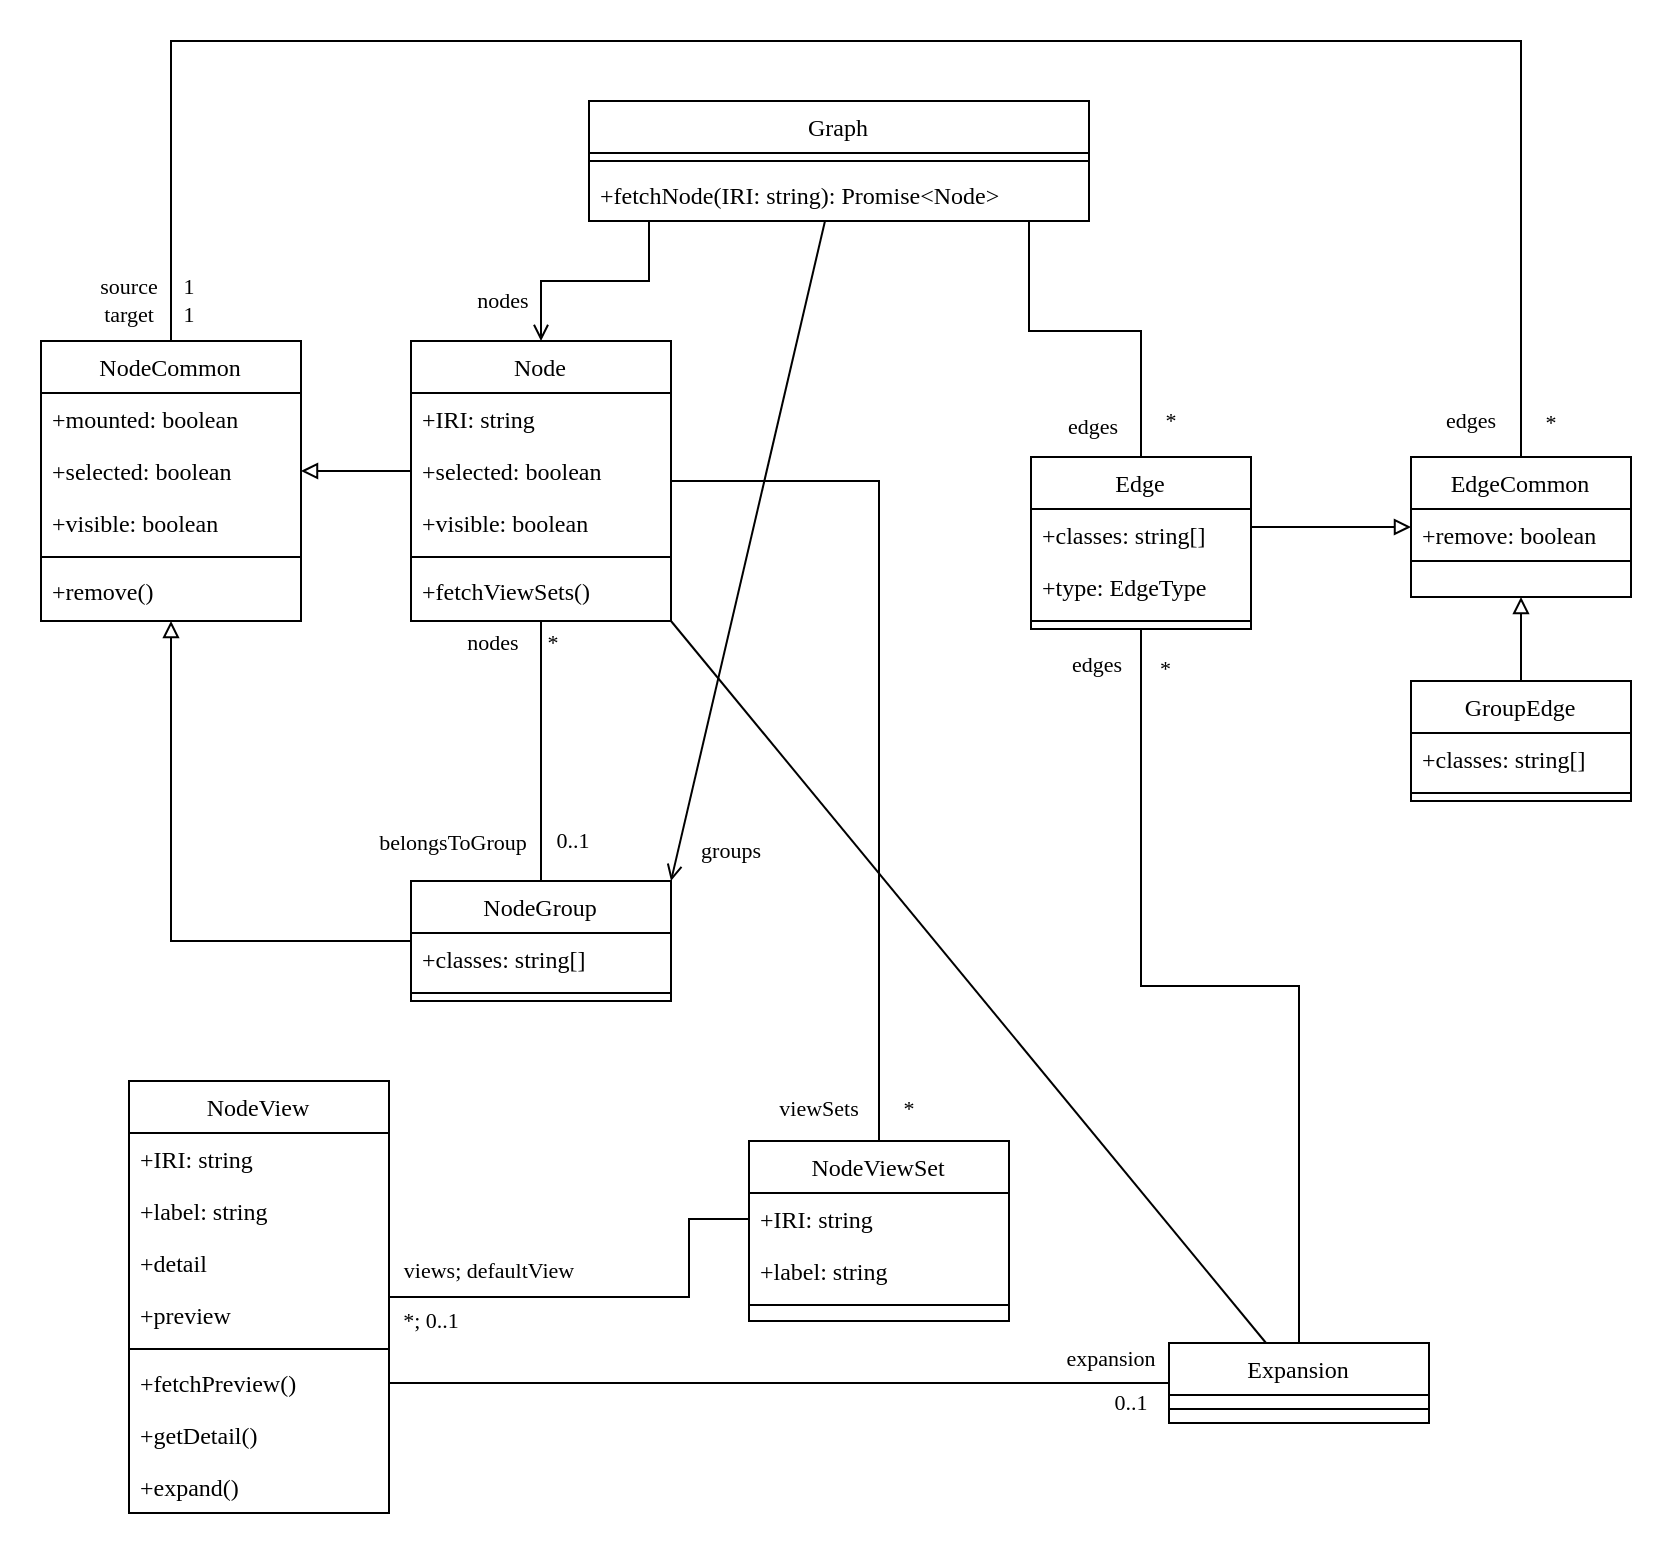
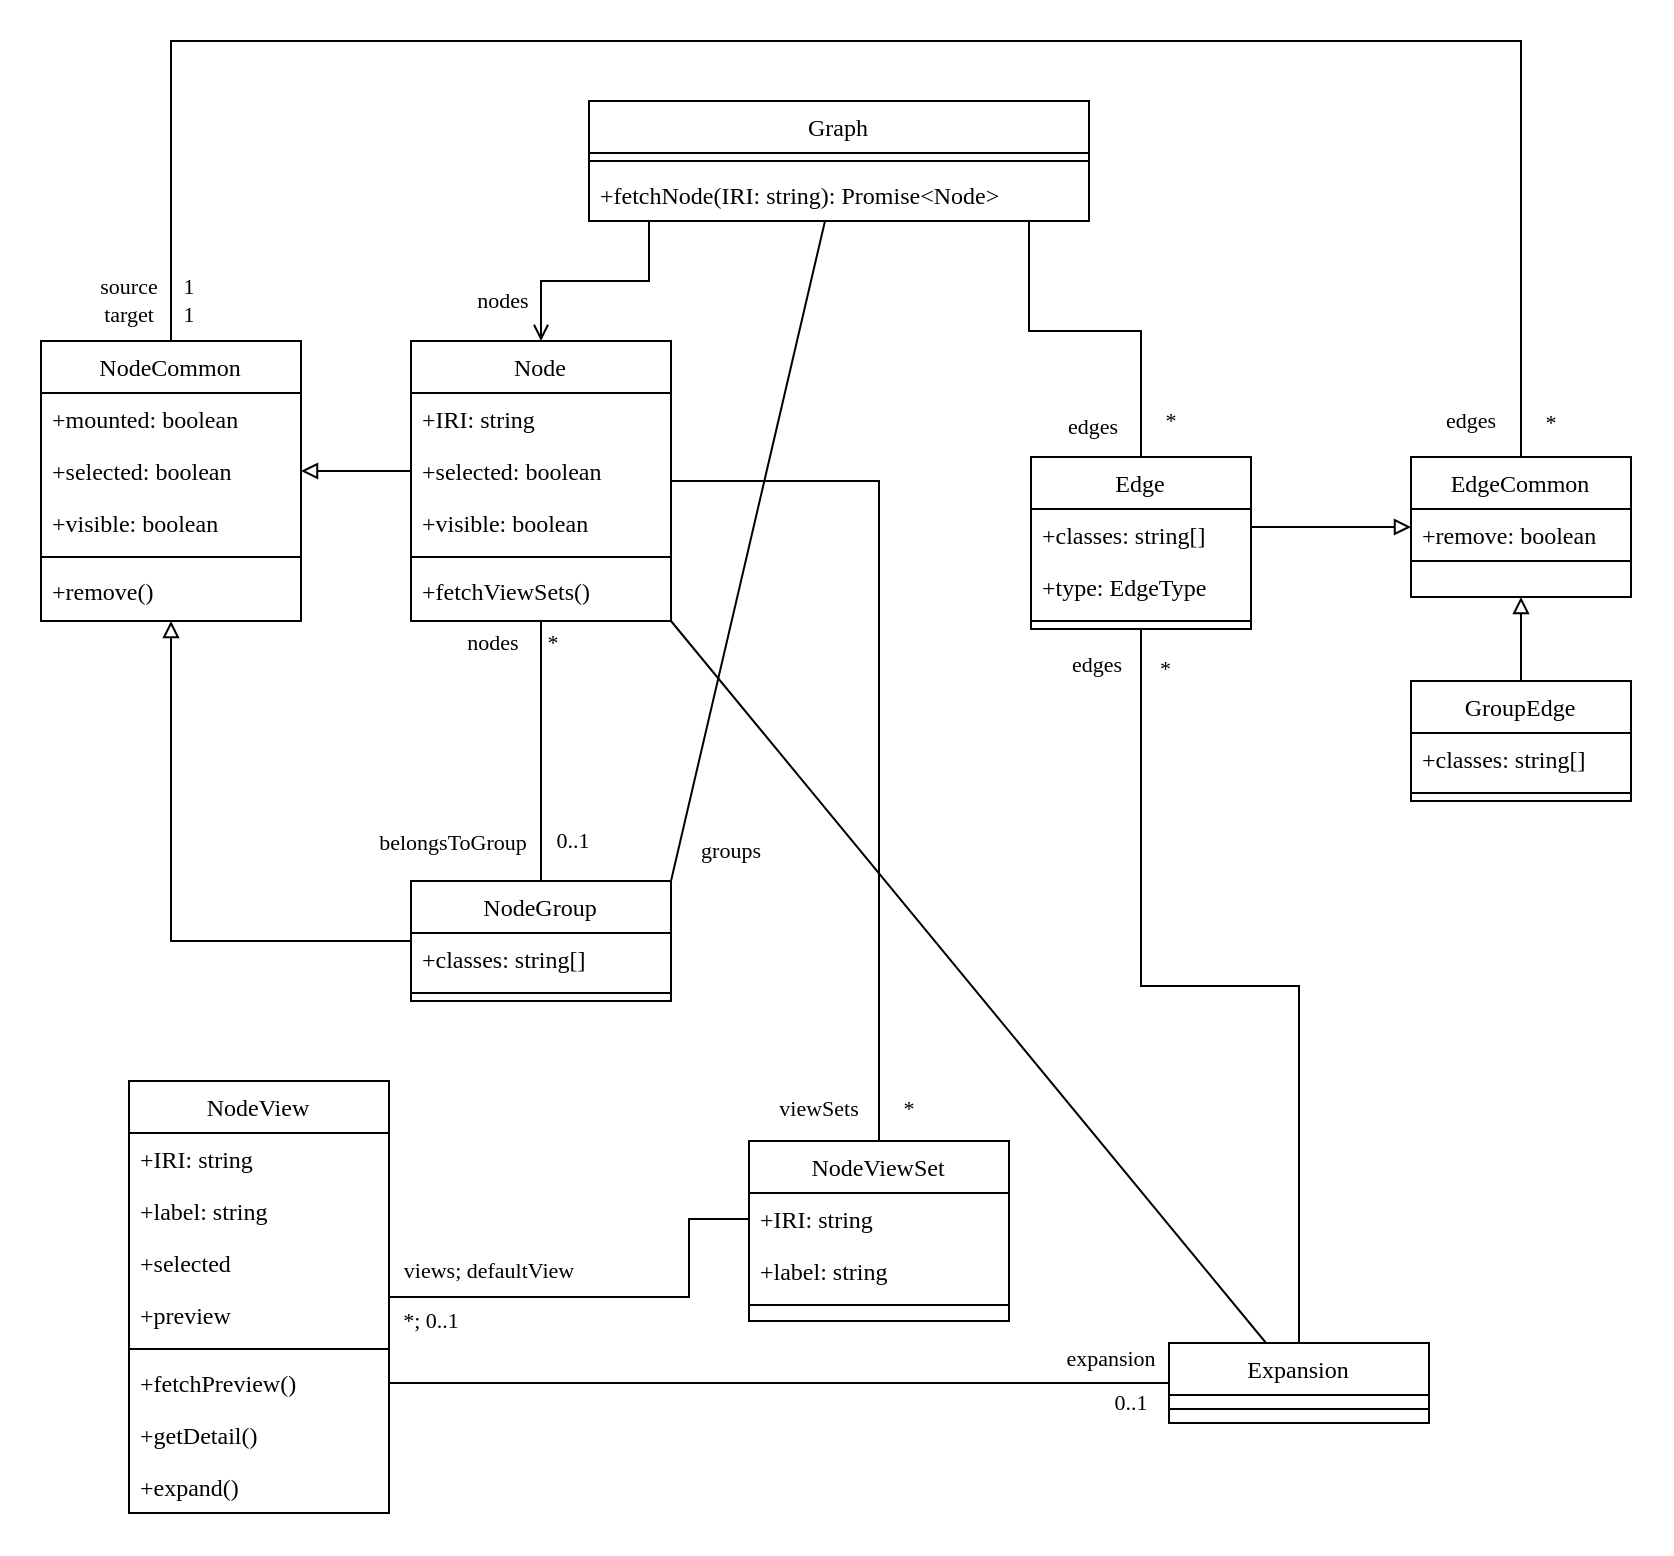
(673, 873) -> (673, 874)
(181, 1264) -> (197, 1264)
